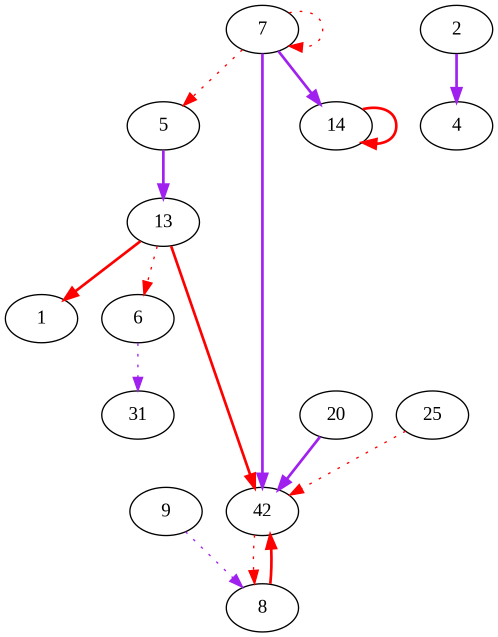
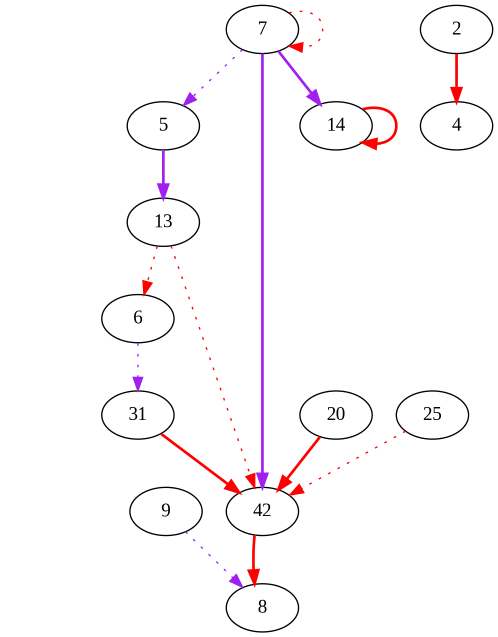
(457, 71) -> (457, 71)
(218, 73) -> (218, 73)
(42, 319) -> none
(211, 361) -> (211, 361)
(303, 458) -> (303, 458)
(253, 553) -> (253, 553)
(271, 566) -> (195, 459)
